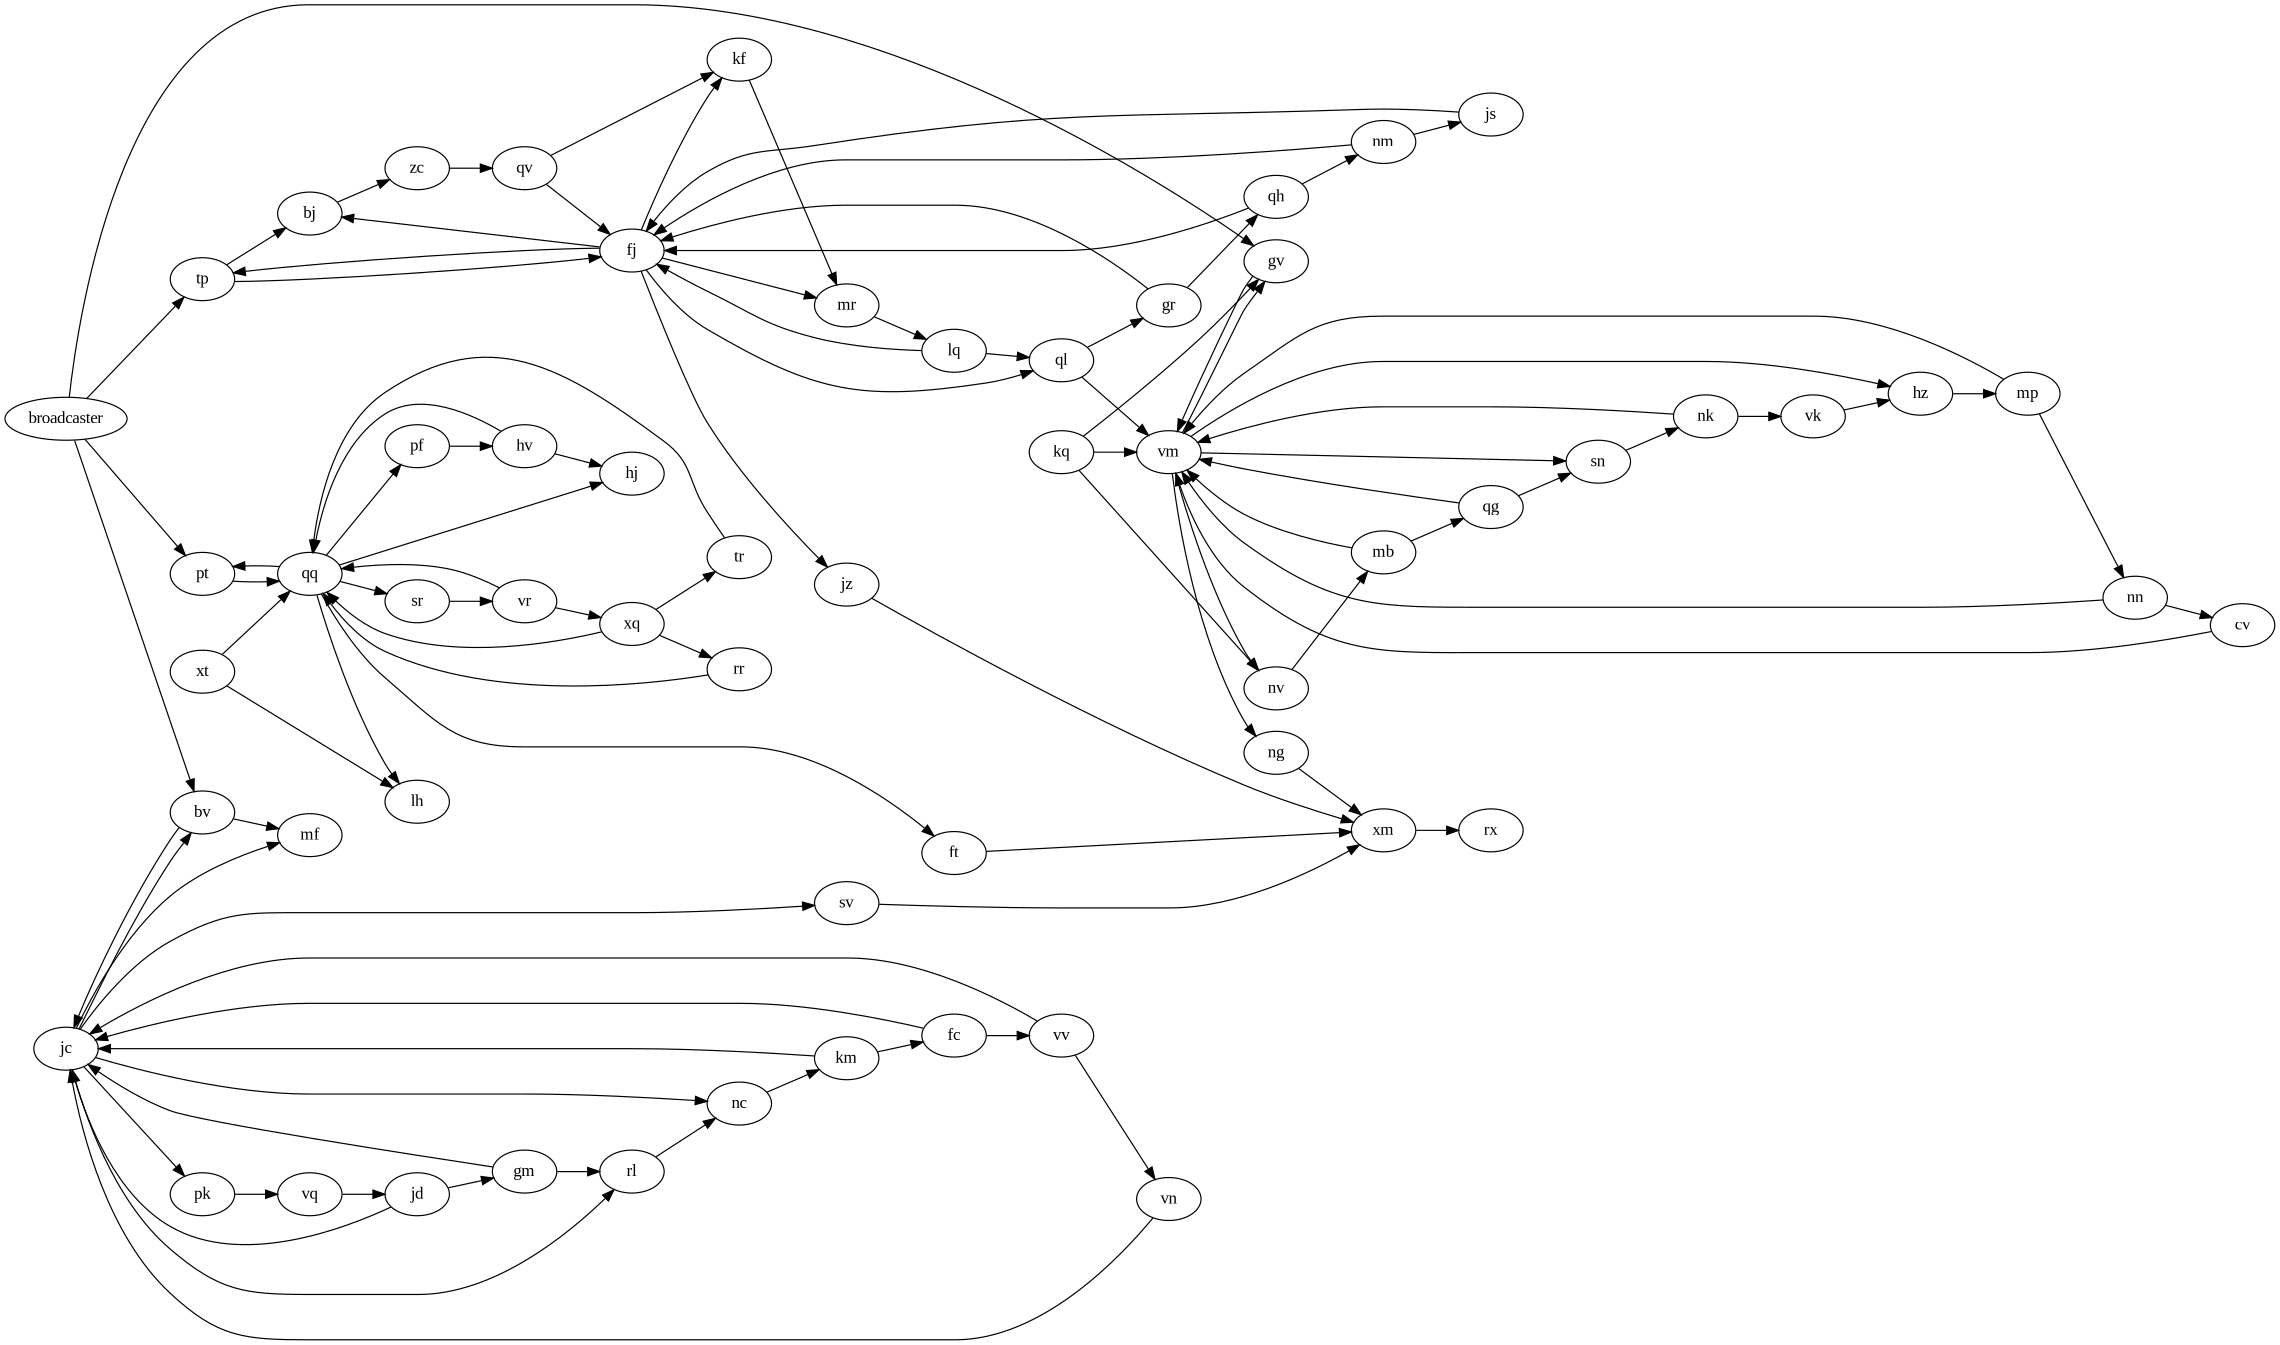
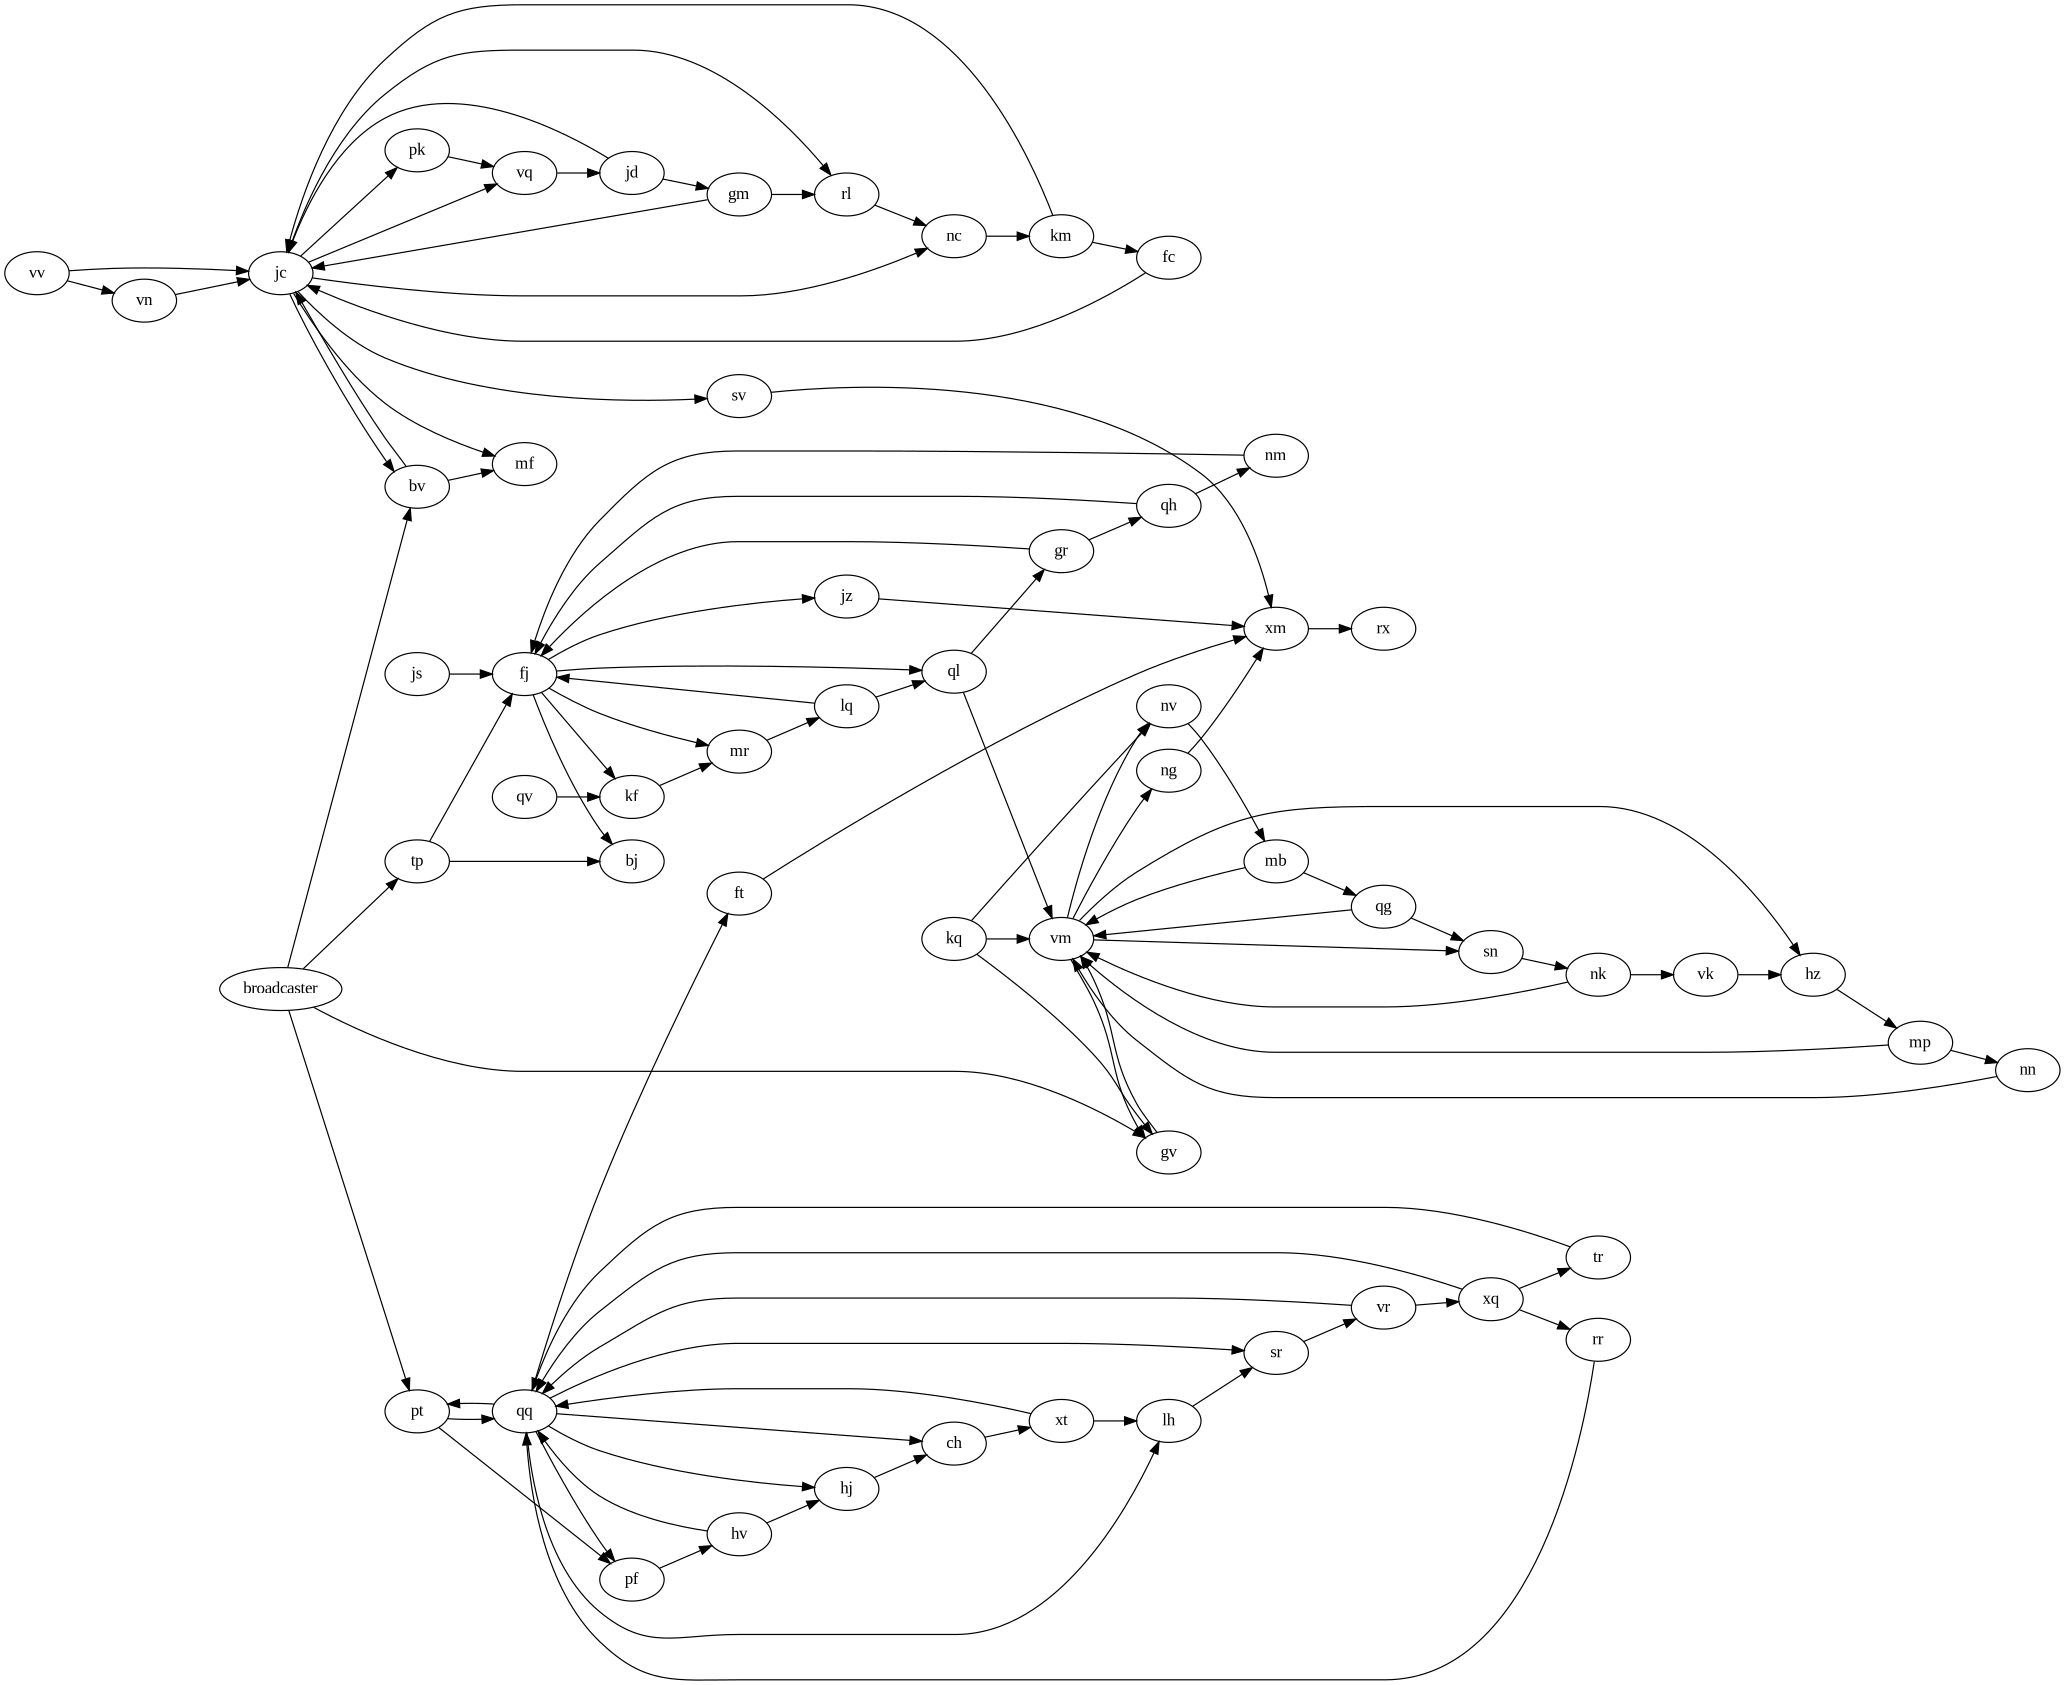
(1431, 130) -> none
(417, 168) -> none
(573, 206) -> none
none -> (397, 225)
(422, 256) -> none
(2243, 625) -> none
(1002, 1036) -> none
none -> (1218, 1390)
none -> (954, 1444)
none -> (520, 1492)
